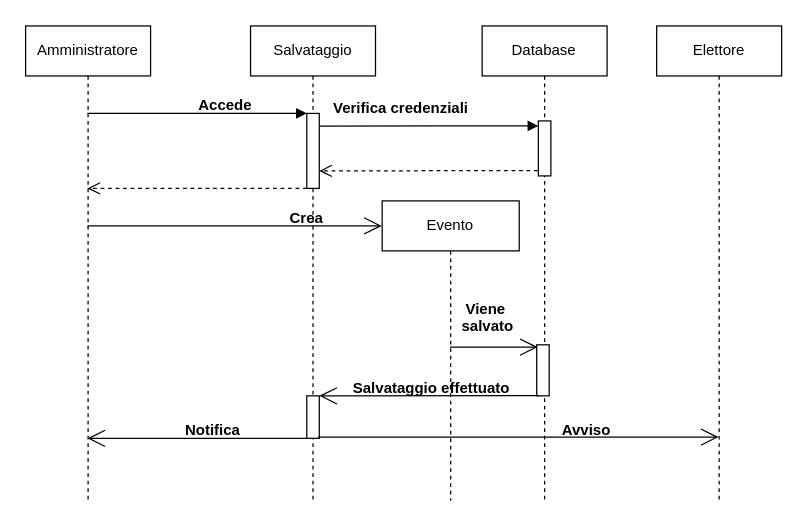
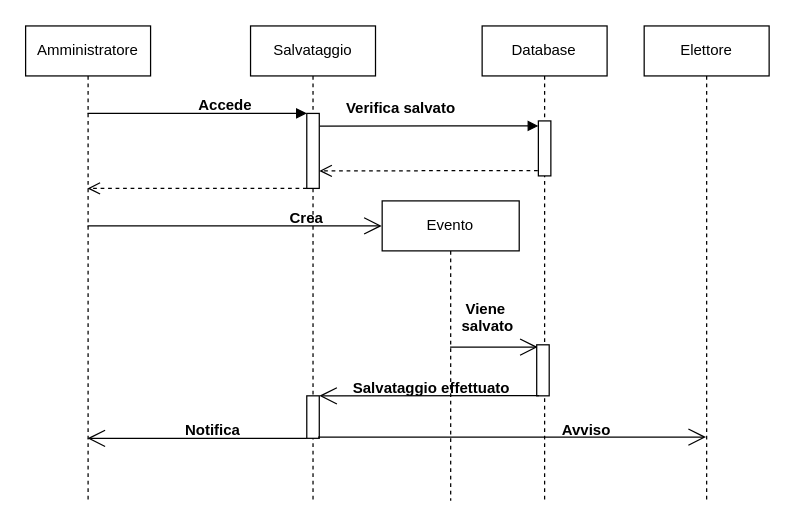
(401, 108) -> (401, 108)
(719, 263) -> (707, 263)
